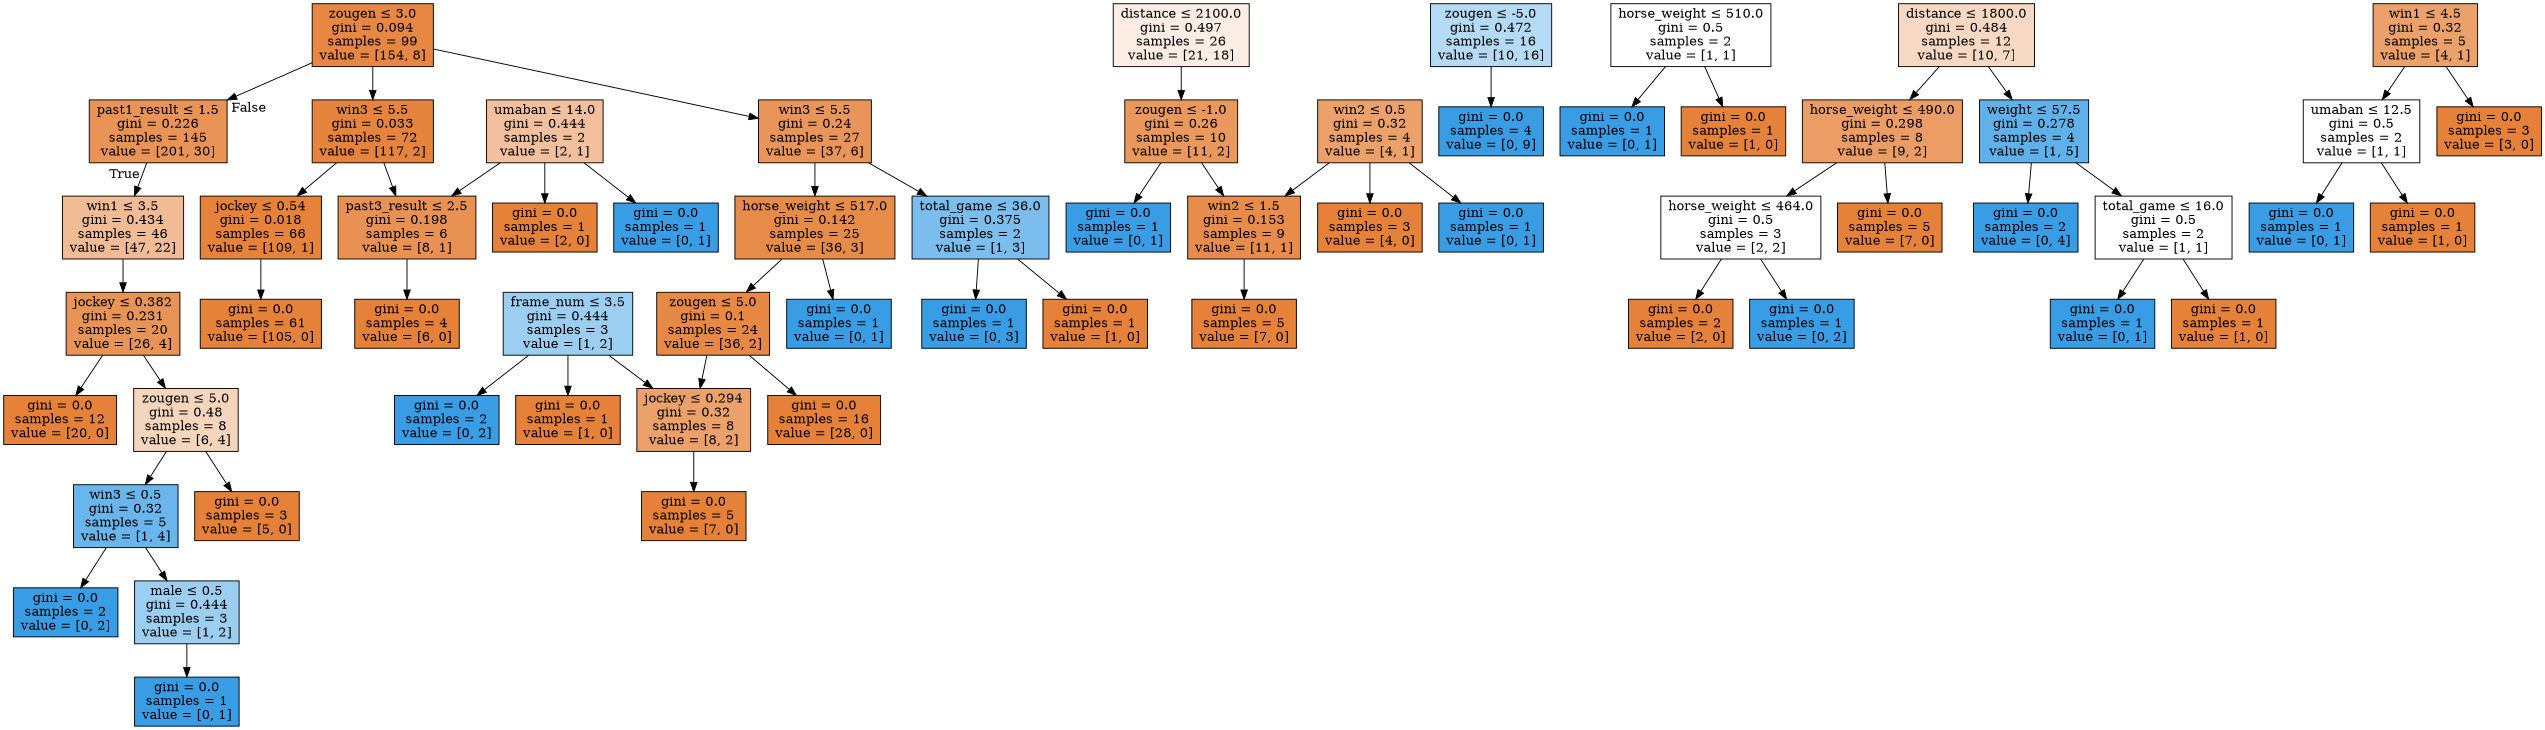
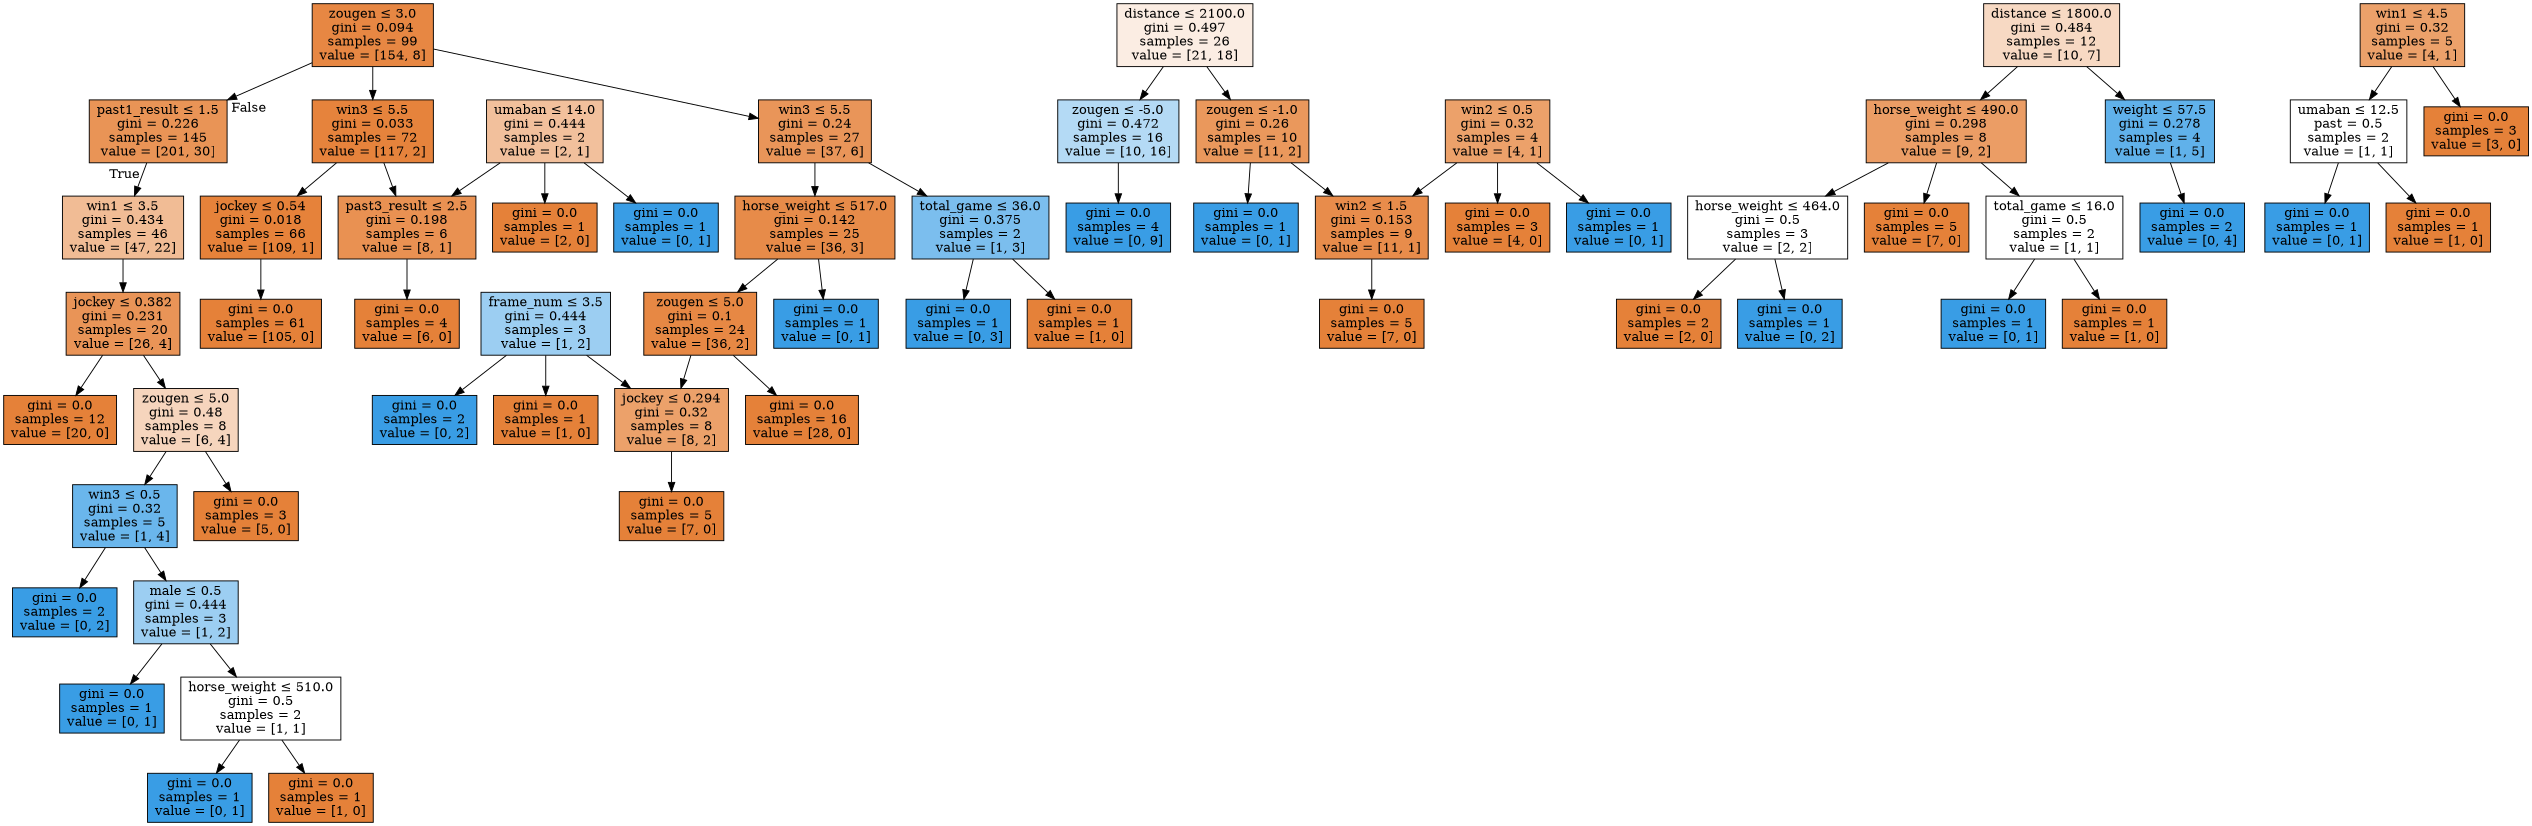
none -> (1154, 79)
(2362, 124) -> (2349, 124)
(2095, 177) -> (1997, 176)
none -> (220, 657)
